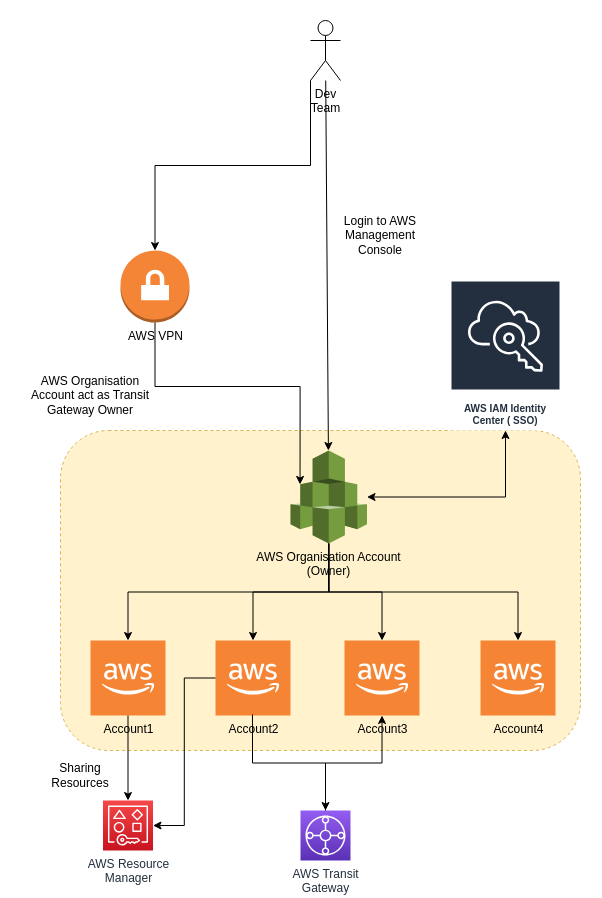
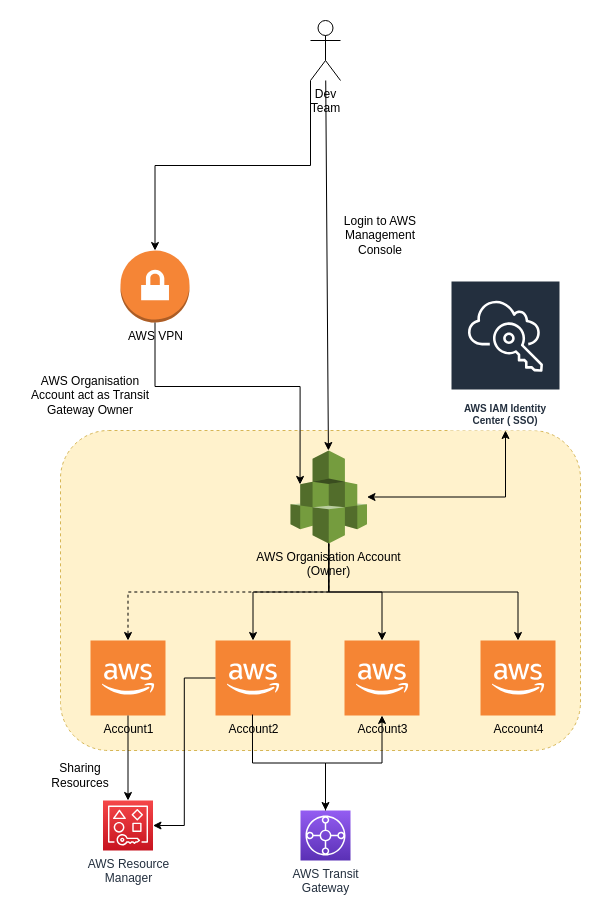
(170, 592) -> (170, 592)
